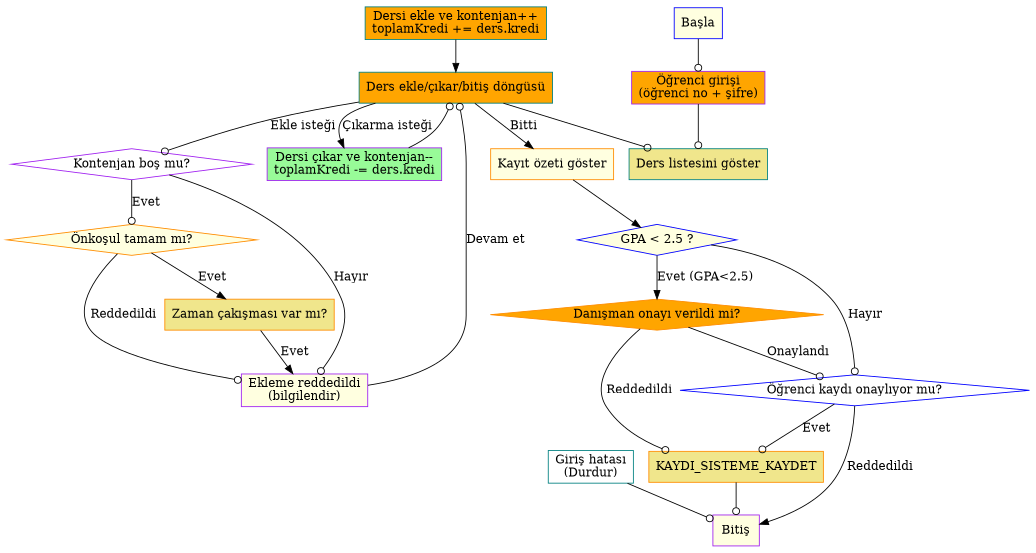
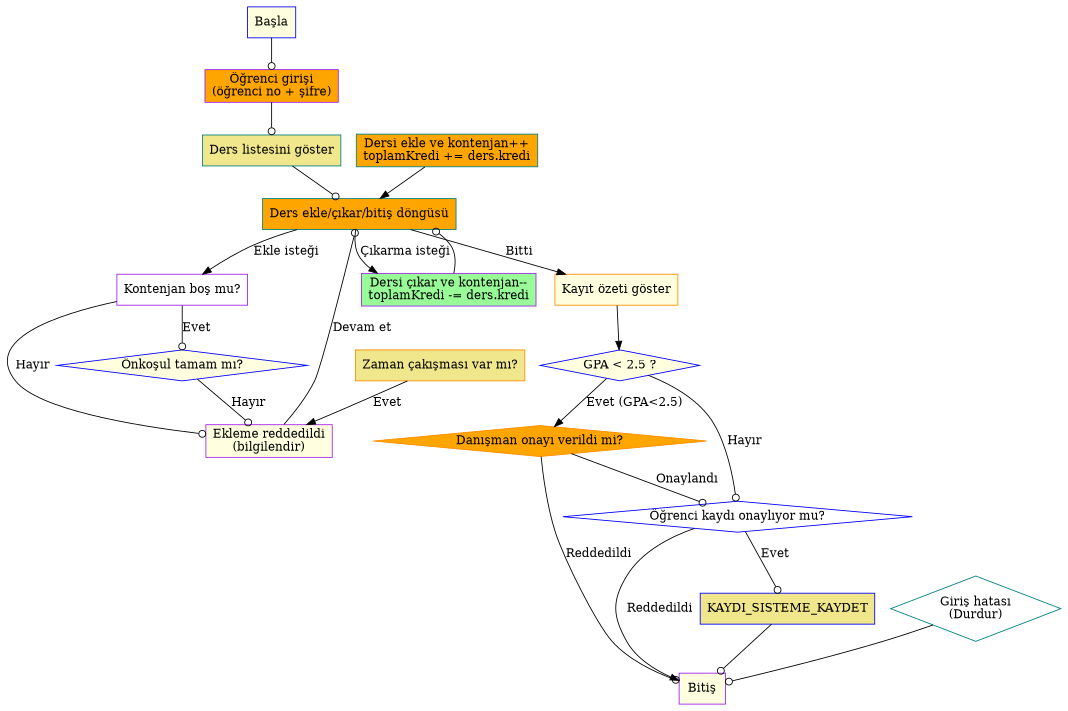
(262, 121) -> (252, 246)
(574, 125) -> (313, 180)
(132, 164) -> (182, 290)
(132, 240) -> (182, 365)
(185, 274) -> none
(124, 315) -> (248, 403)
(602, 397) -> (579, 586)
(591, 467) -> (976, 609)
(736, 467) -> (787, 609)
